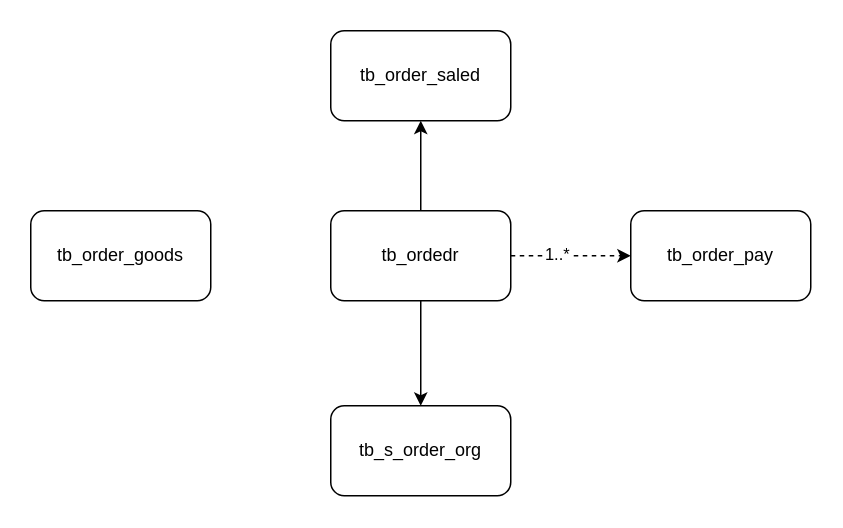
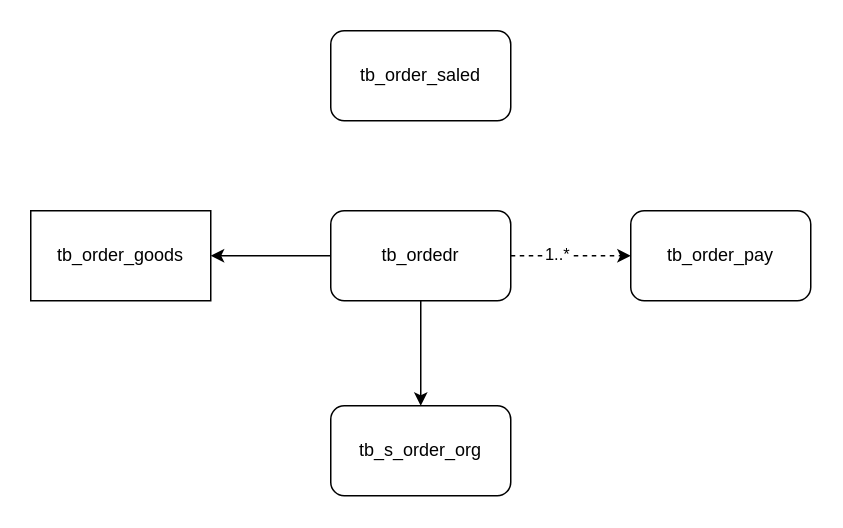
(421, 171) -> (276, 256)
(121, 256) -> (121, 256)
